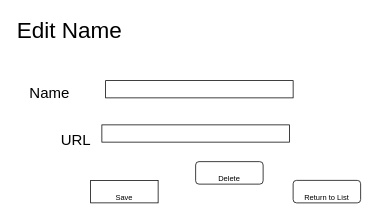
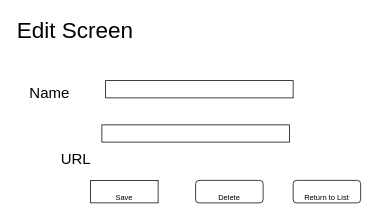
(68, 30) -> (80, 30)
(75, 139) -> (75, 158)
(229, 173) -> (229, 192)
